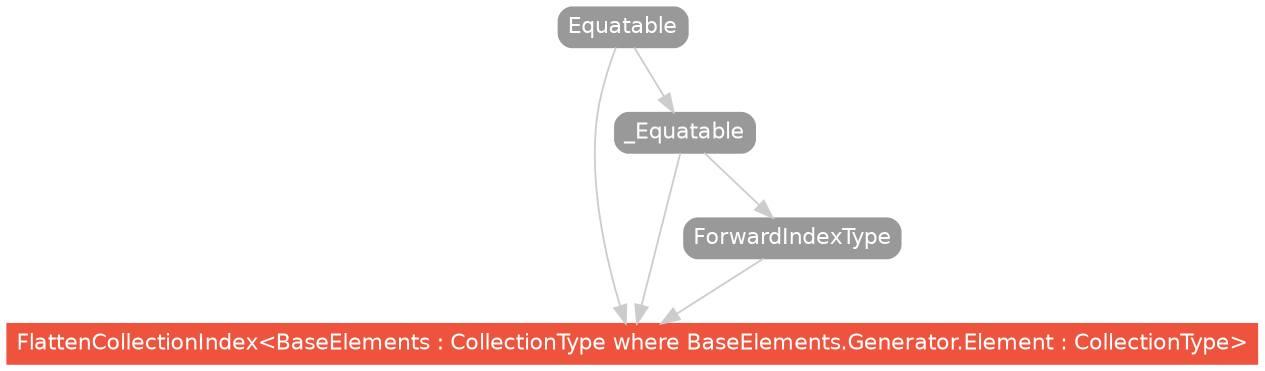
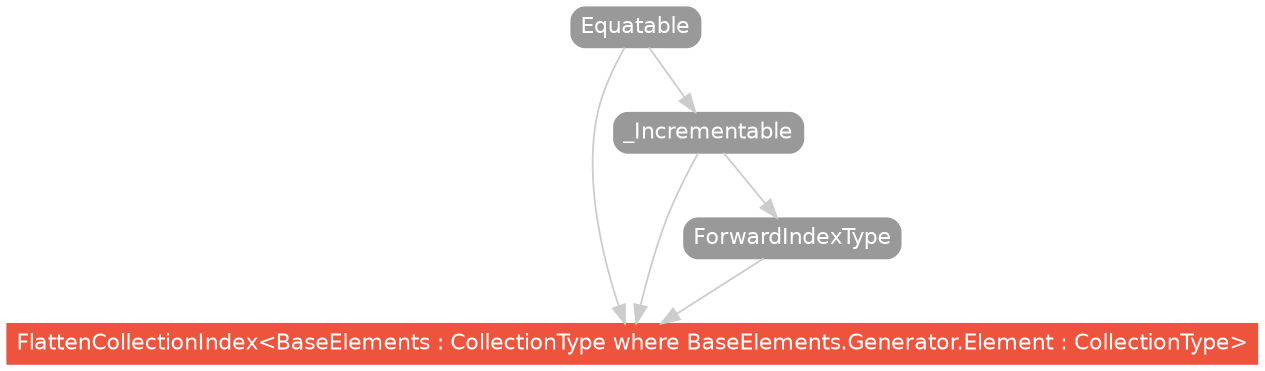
(685, 133) -> (709, 133)
